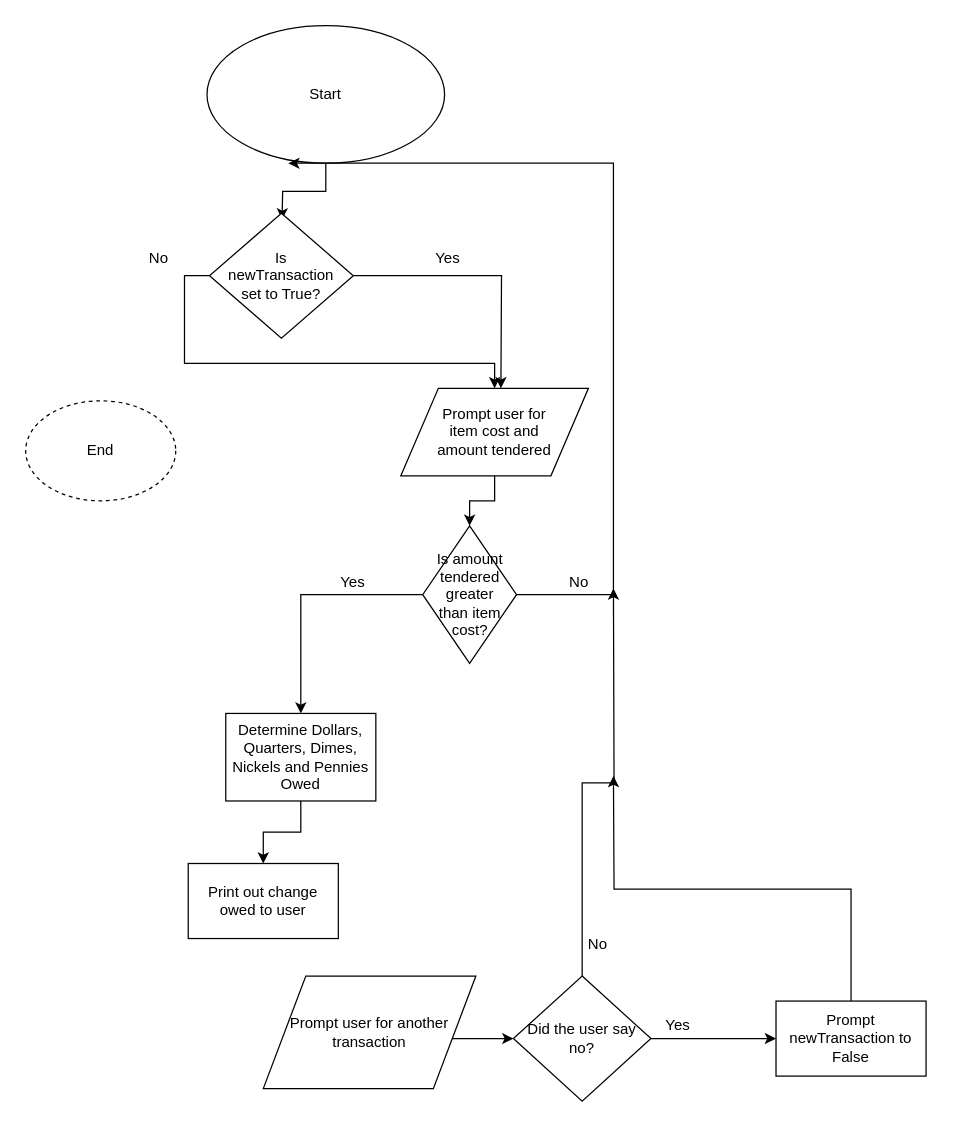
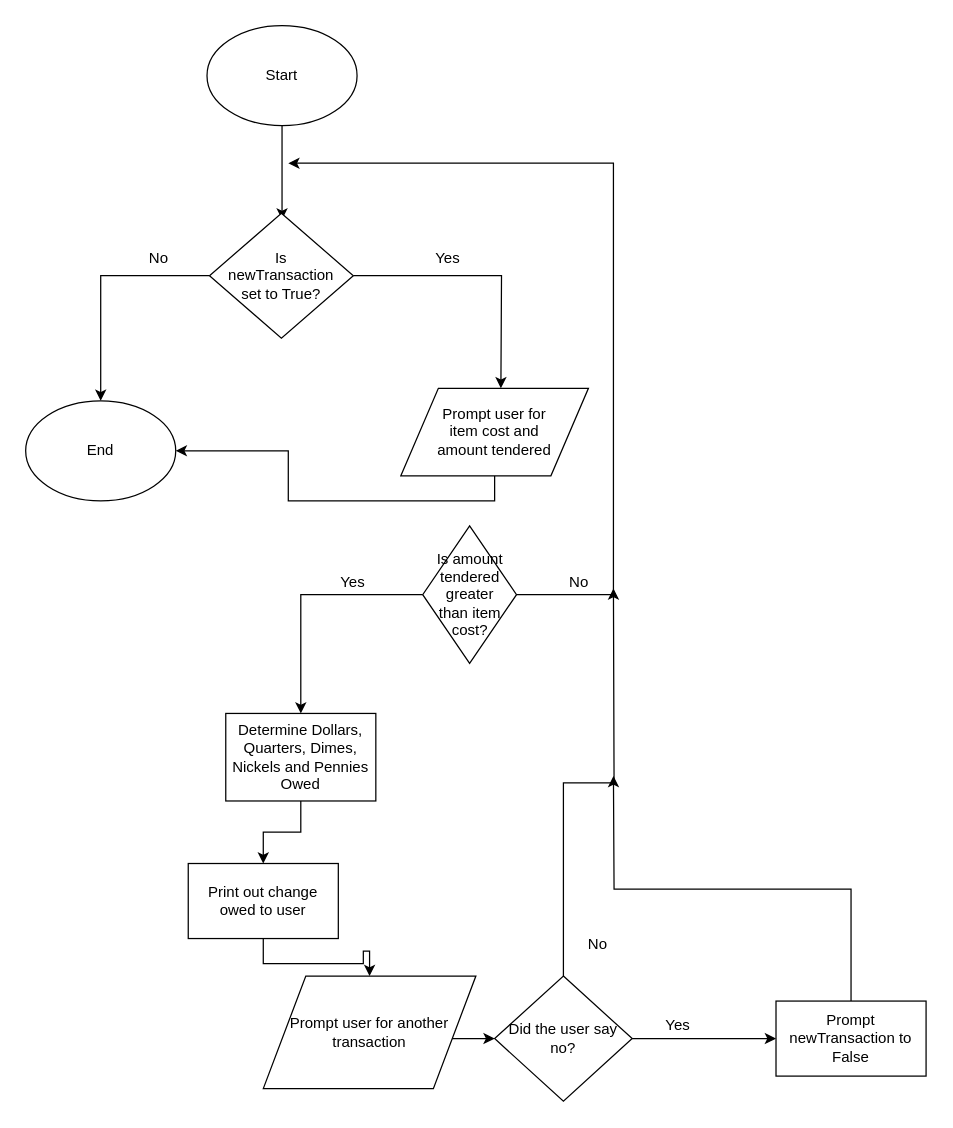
(326, 94) -> (282, 76)
(303, 363) -> (101, 292)
(101, 451) -> (101, 451)
(469, 508) -> (303, 501)
none -> (318, 963)
(582, 1038) -> (563, 1038)
